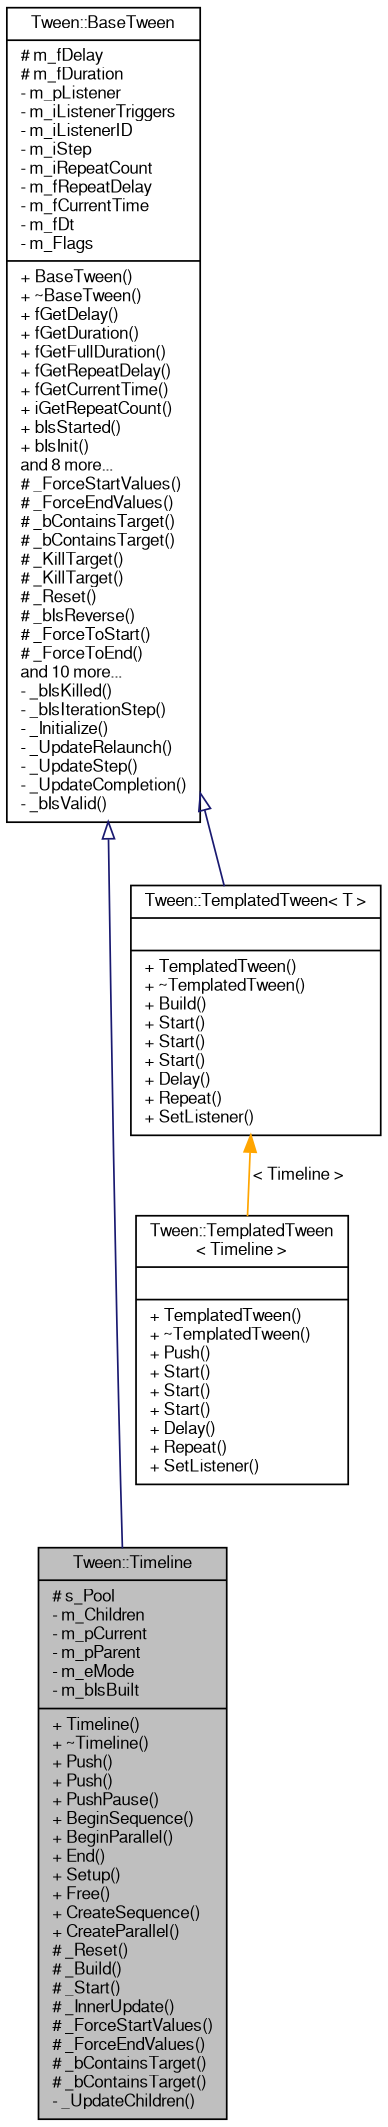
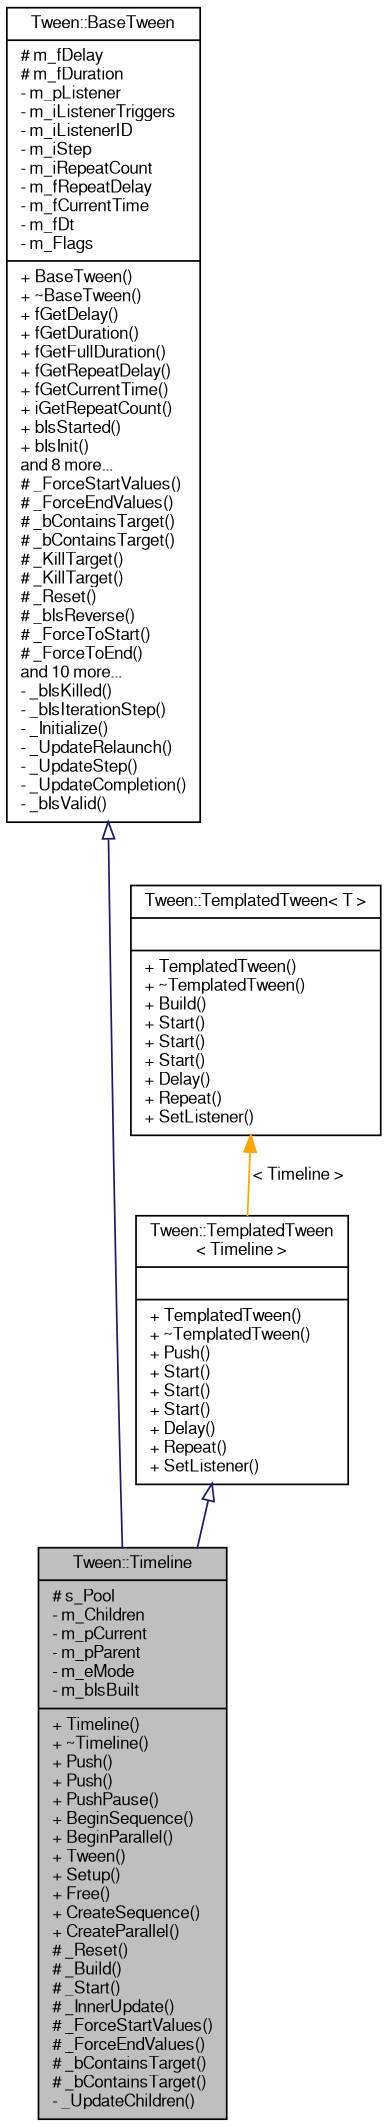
(215, 848) -> none
none -> (203, 1525)
(79, 1857) -> (89, 1857)
